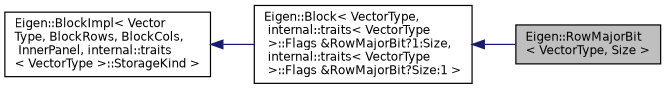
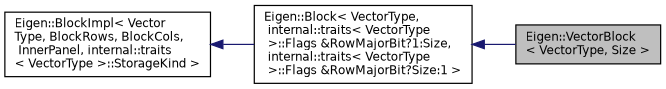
(588, 44) -> (588, 44)
